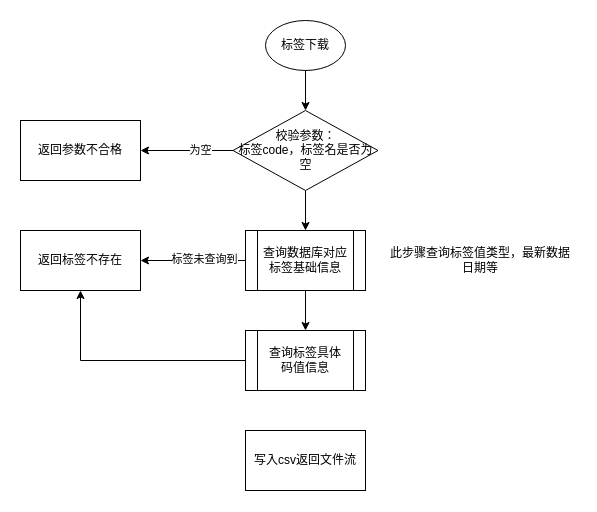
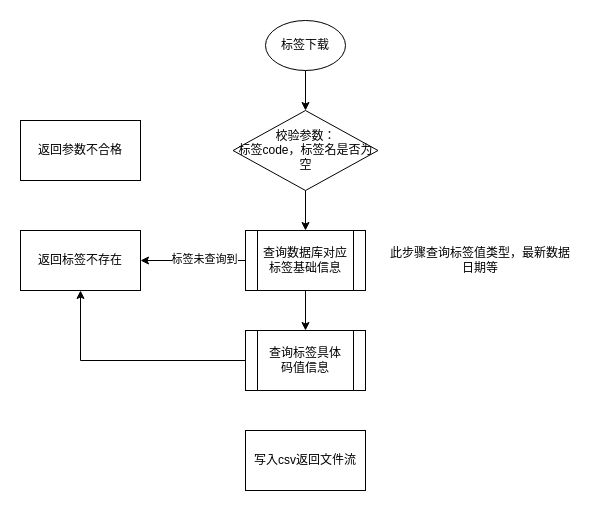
(190, 151) -> none
